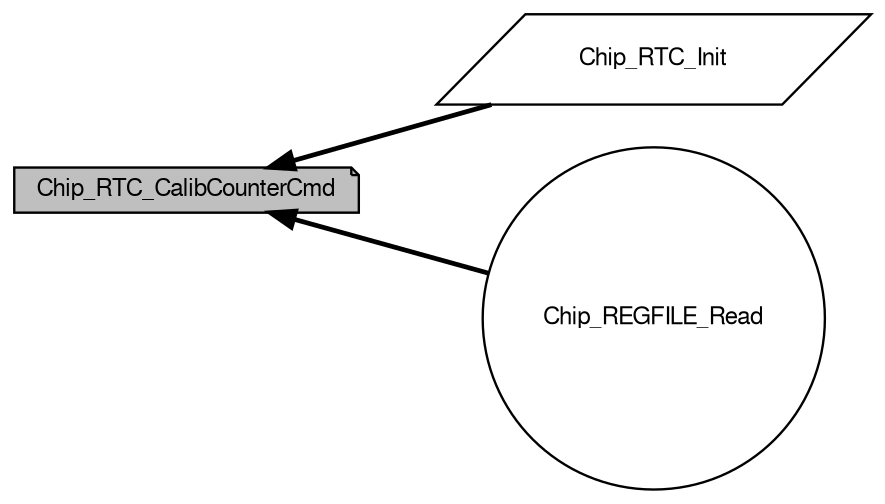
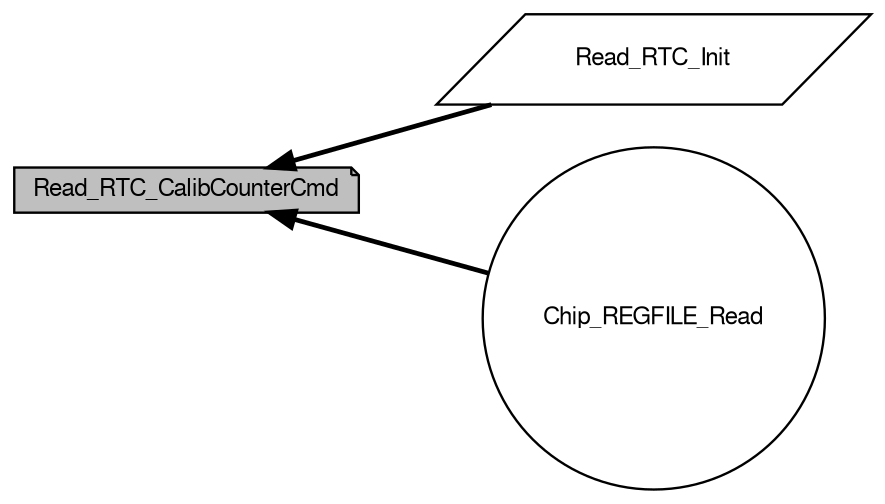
(654, 59) -> (654, 59)
(187, 190) -> (187, 190)
